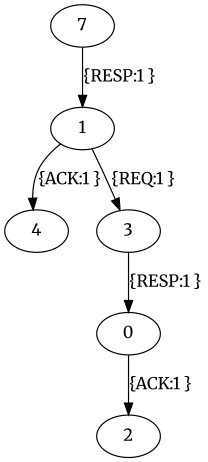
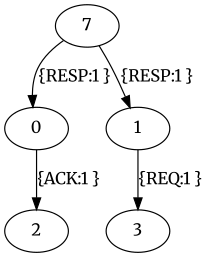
(37, 231) -> none
(129, 276) -> (40, 64)
